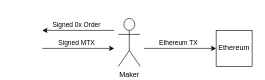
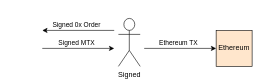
(234, 48) -> (234, 48)
(130, 75) -> (130, 75)
